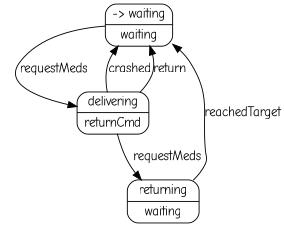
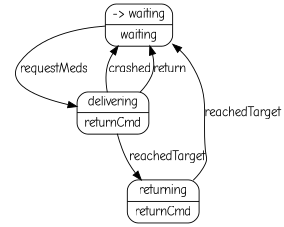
(167, 157) -> (167, 157)
(163, 212) -> (163, 212)
